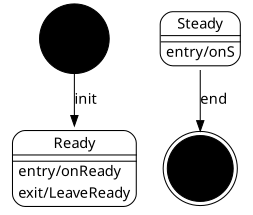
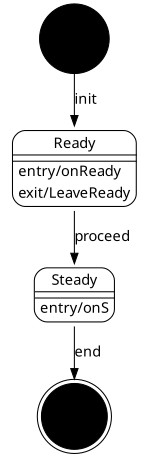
none -> (74, 232)
